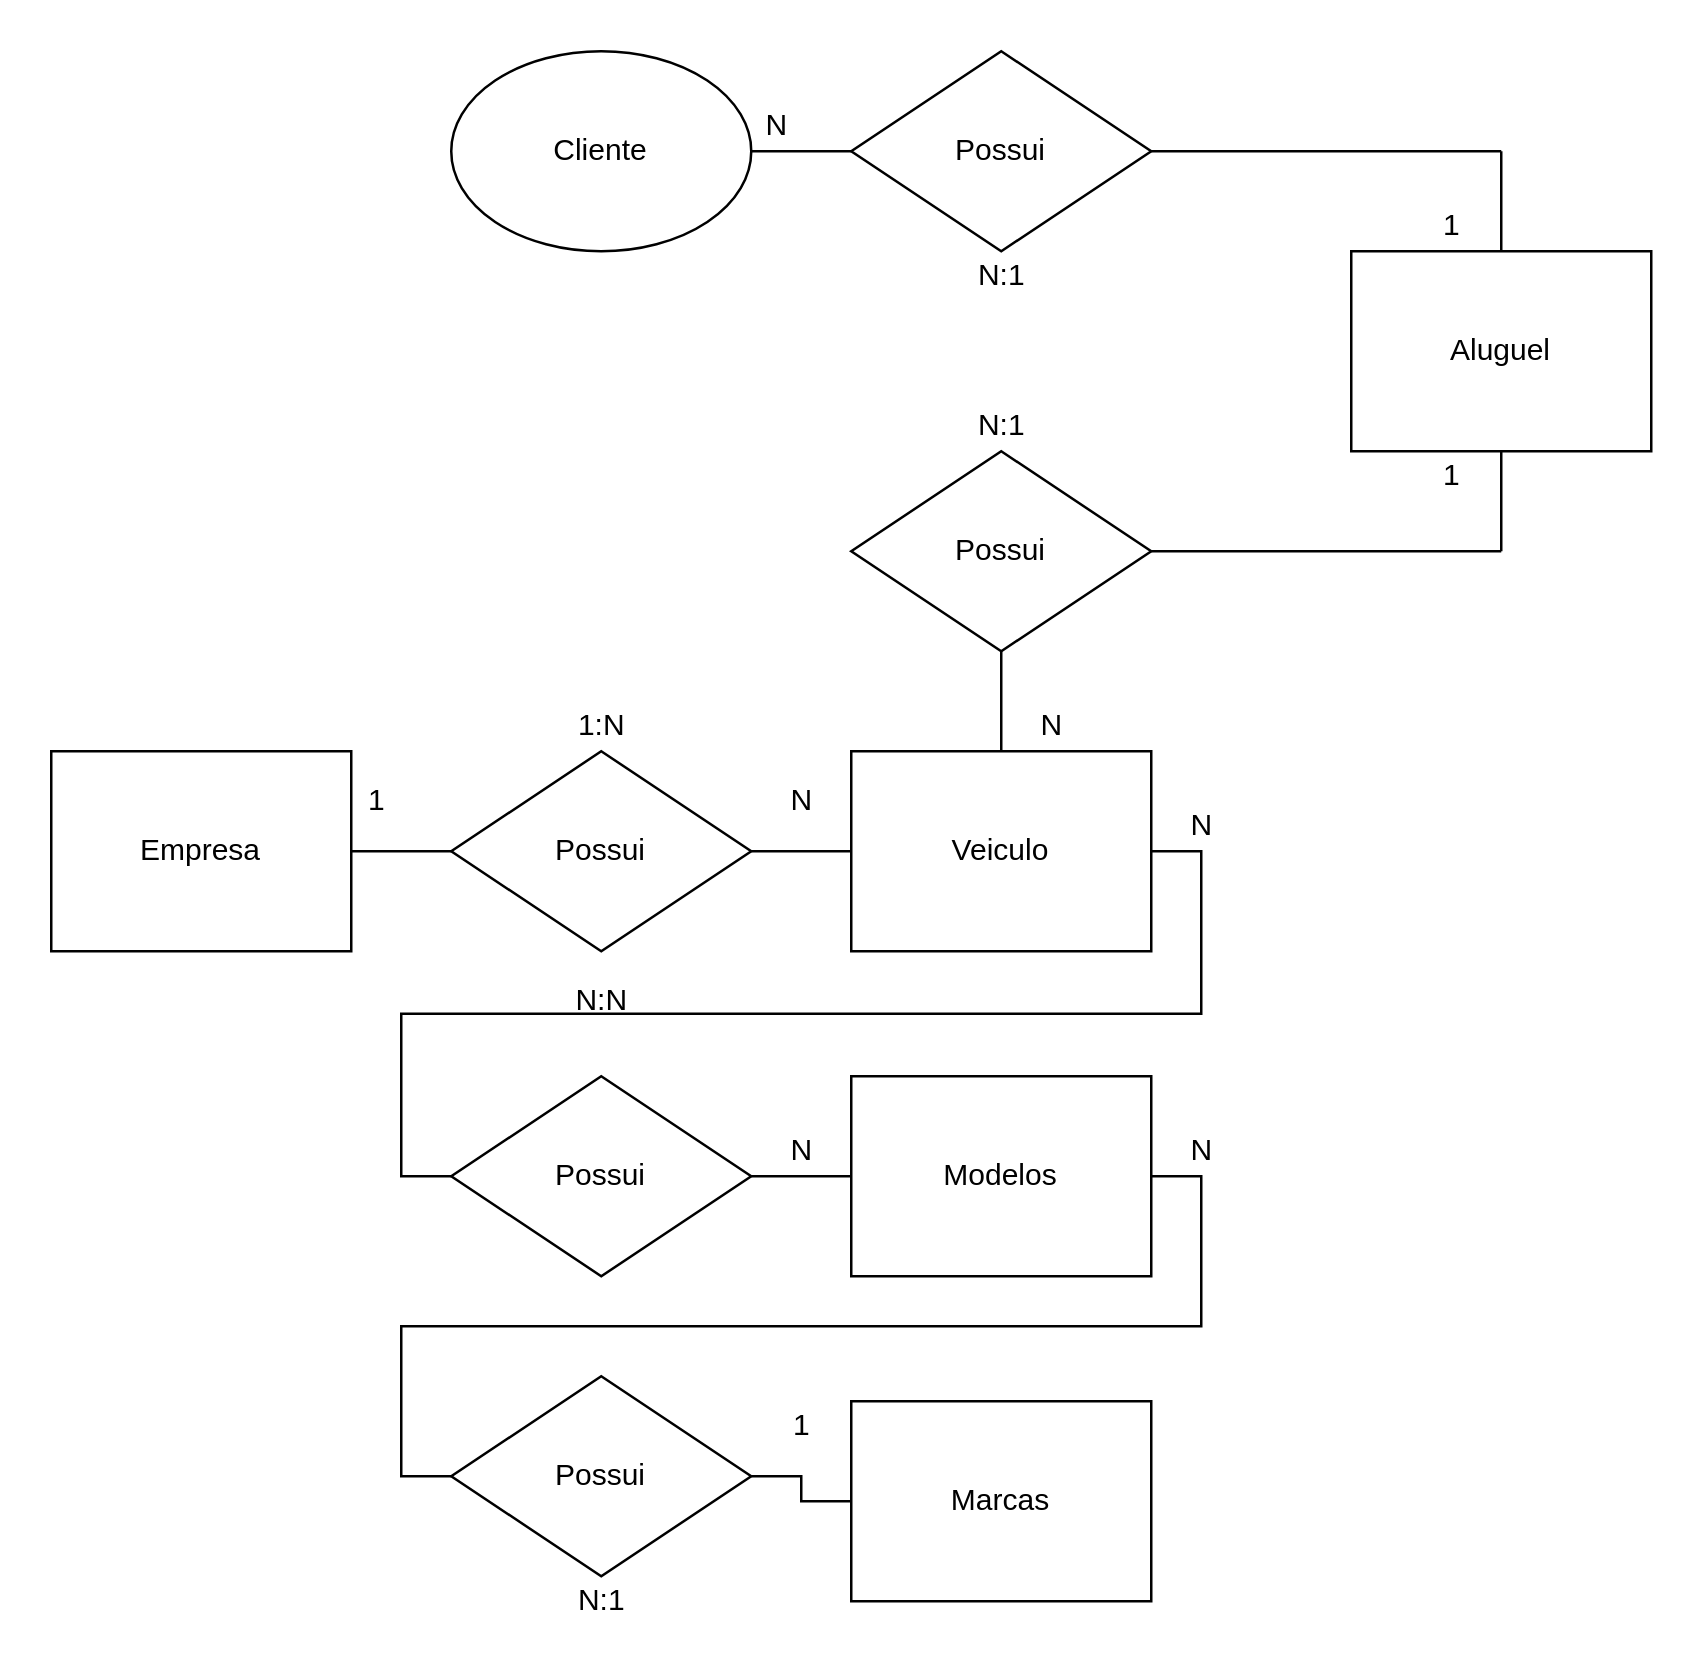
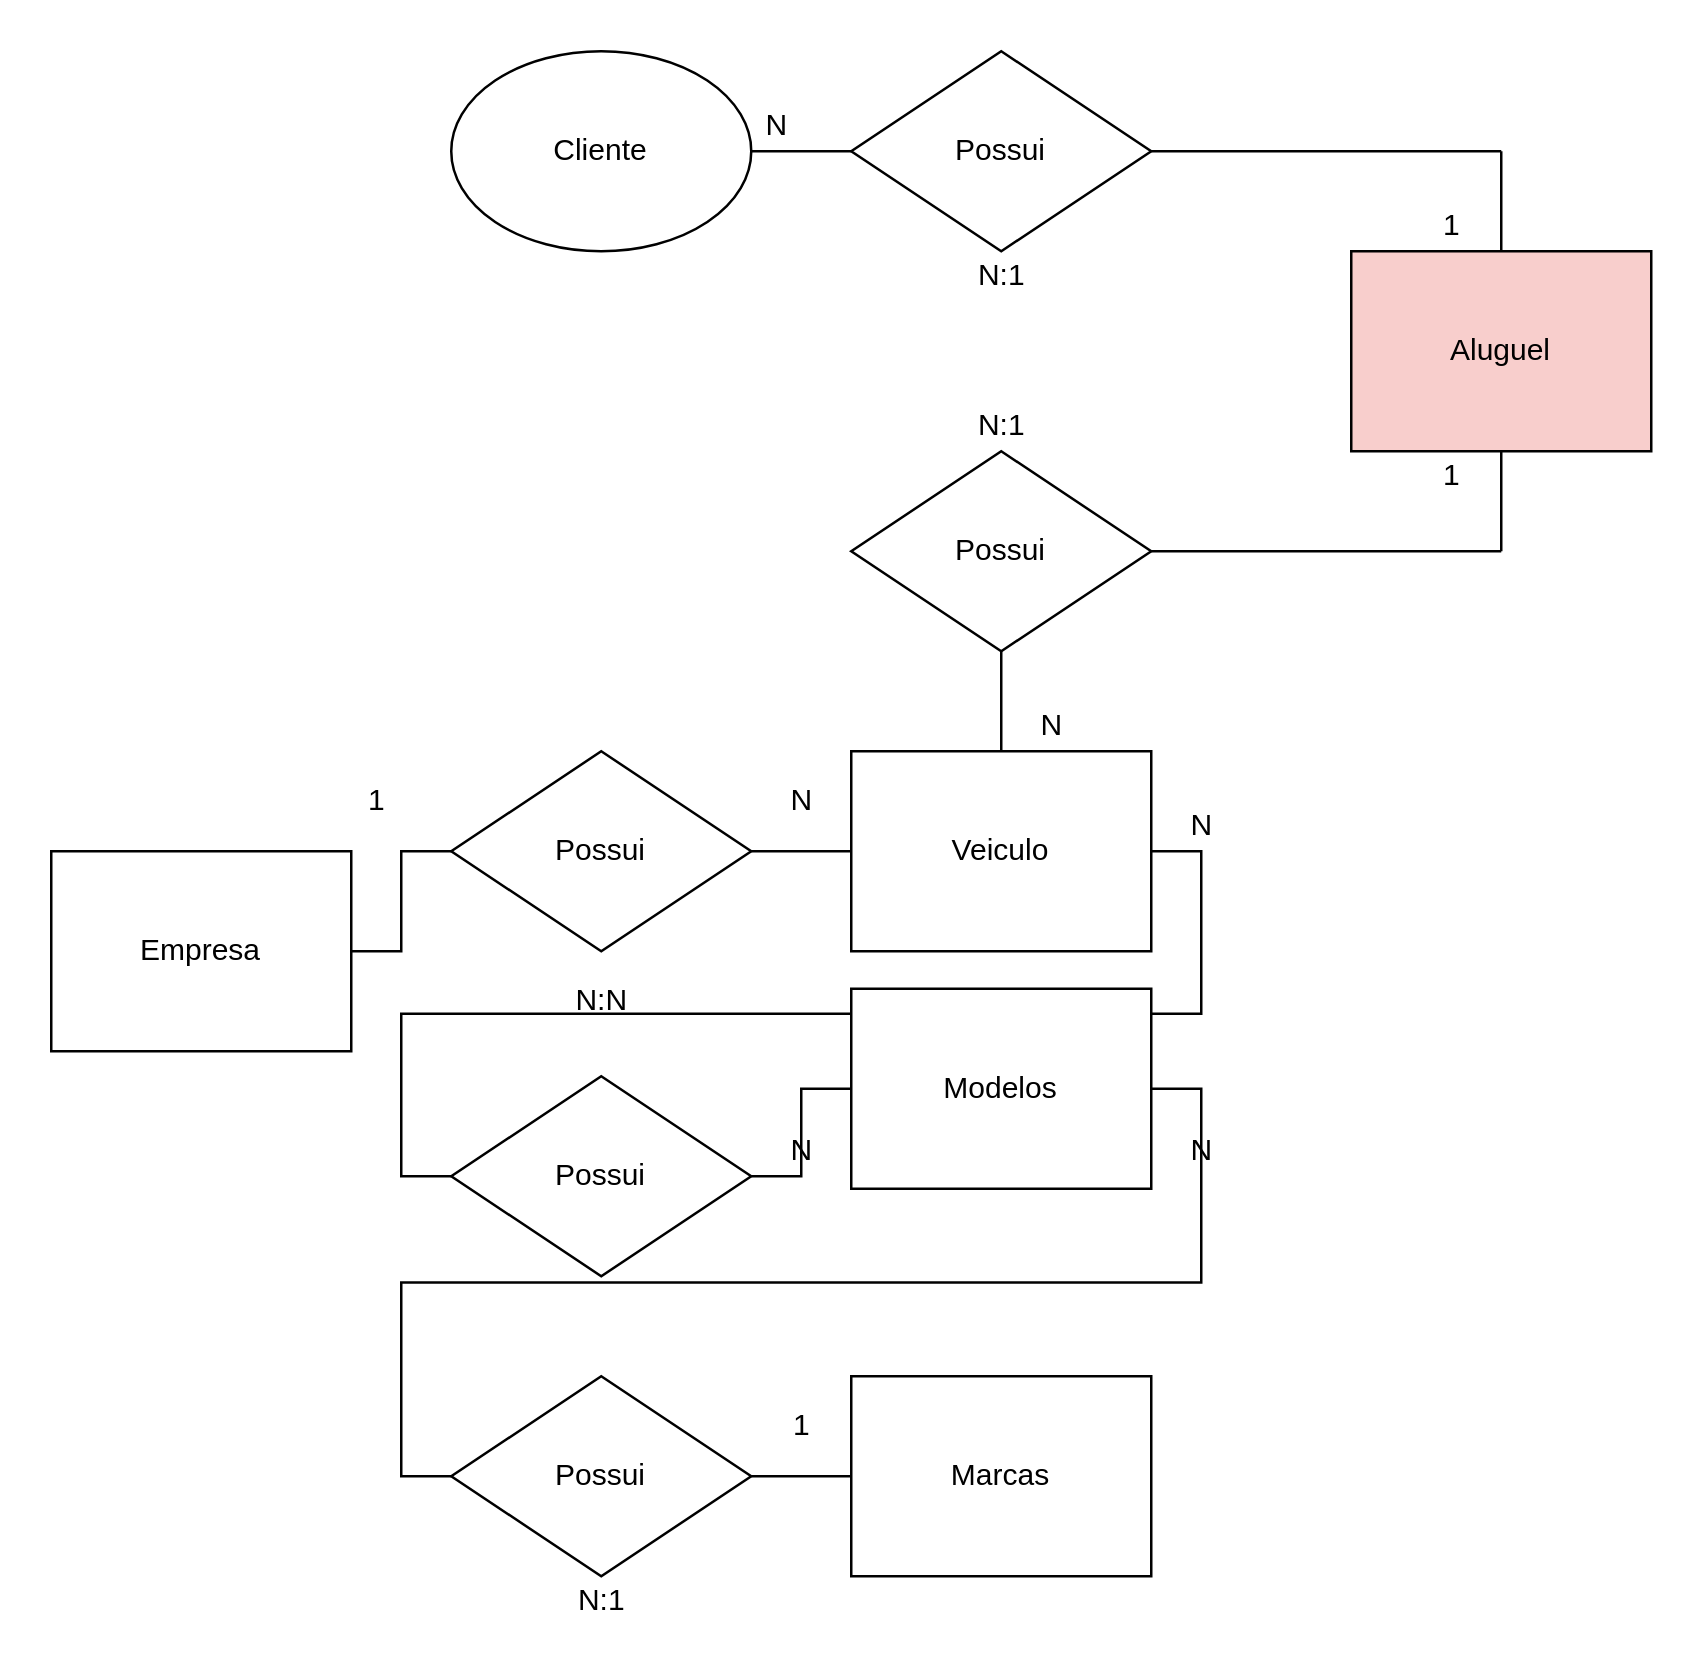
(1501, 351) -> (1501, 351)
(601, 726) -> none
(201, 851) -> (201, 951)
(1001, 1176) -> (1001, 1089)
(1001, 1501) -> (1001, 1476)
